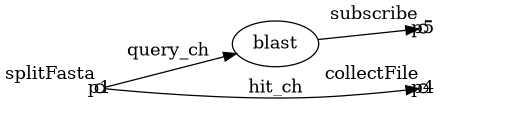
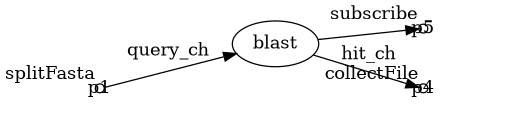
(255, 98) -> (360, 69)
